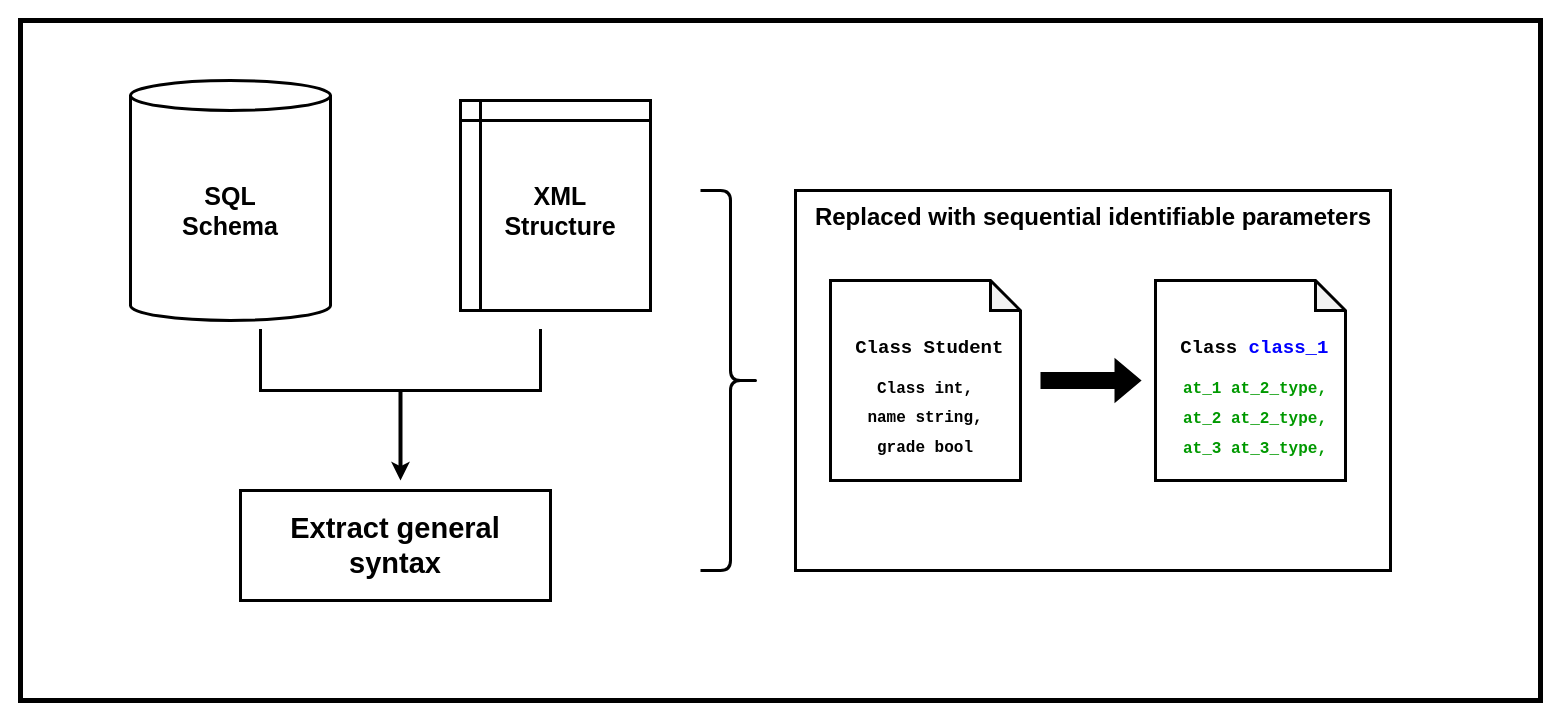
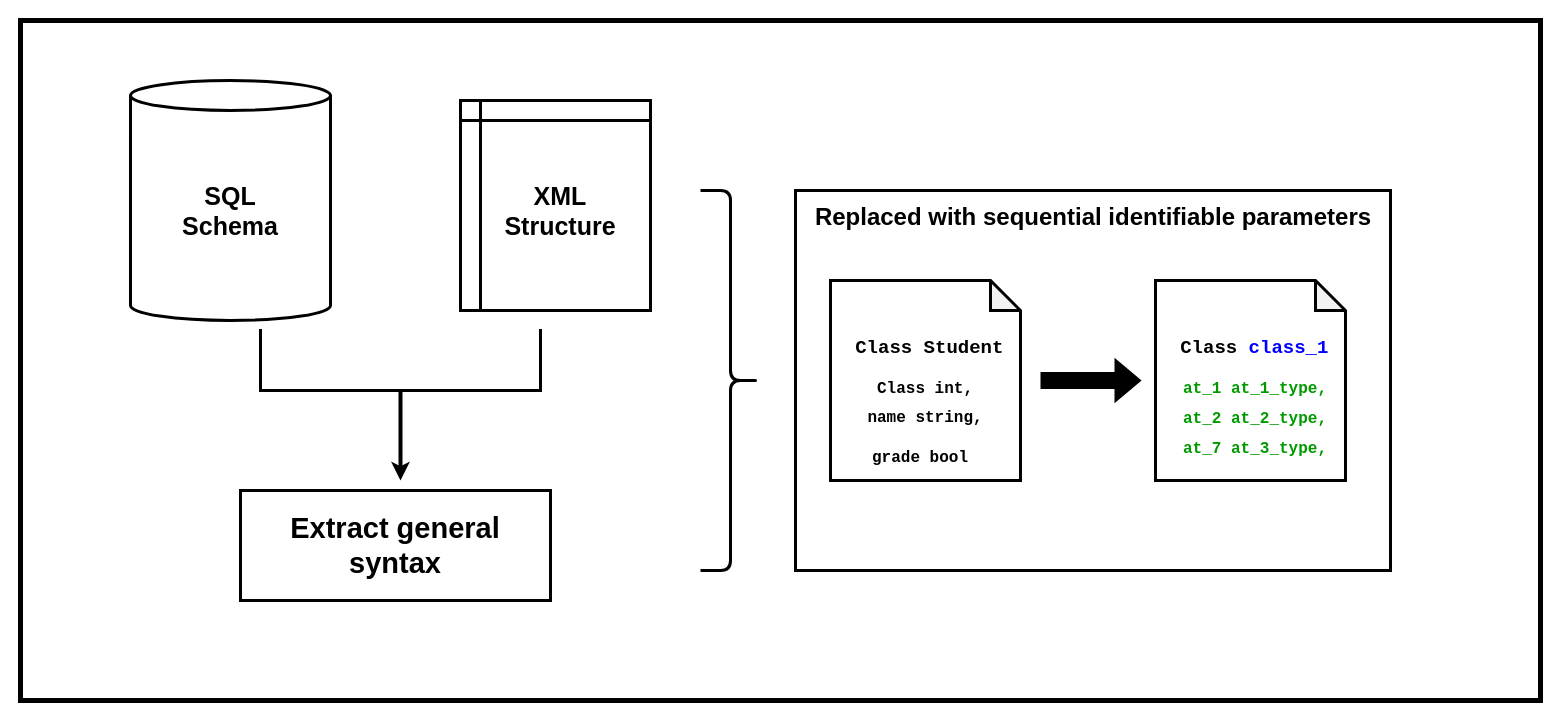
(1256, 386) -> (1256, 386)
(926, 446) -> (921, 456)
(1256, 446) -> (1256, 446)
